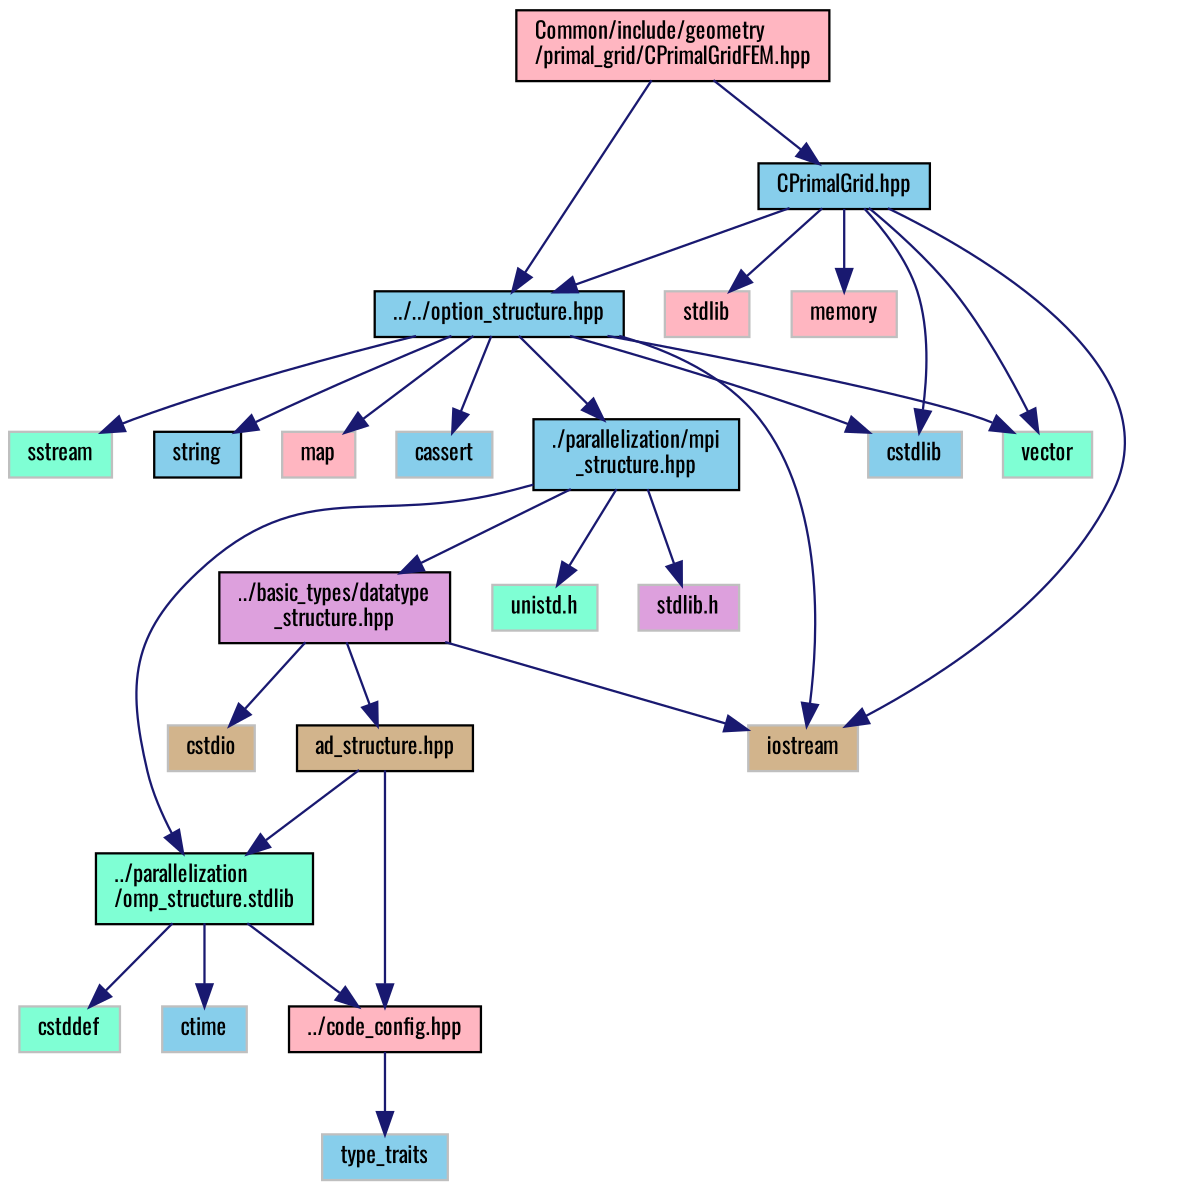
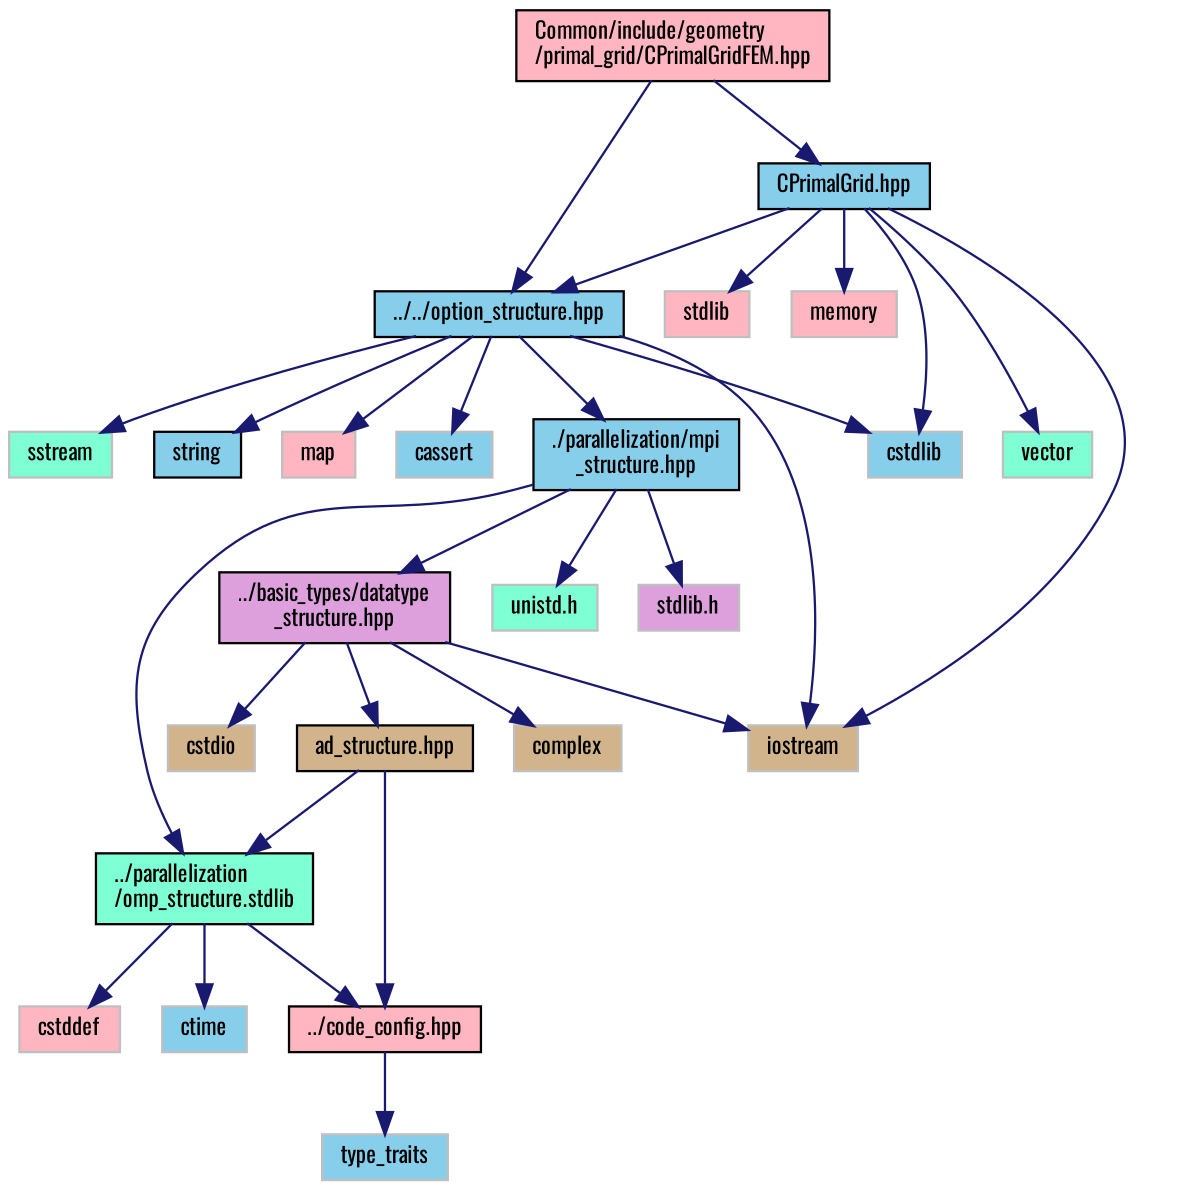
(801, 374) -> none
none -> (568, 748)
(70, 1029) -> (70, 1029)
